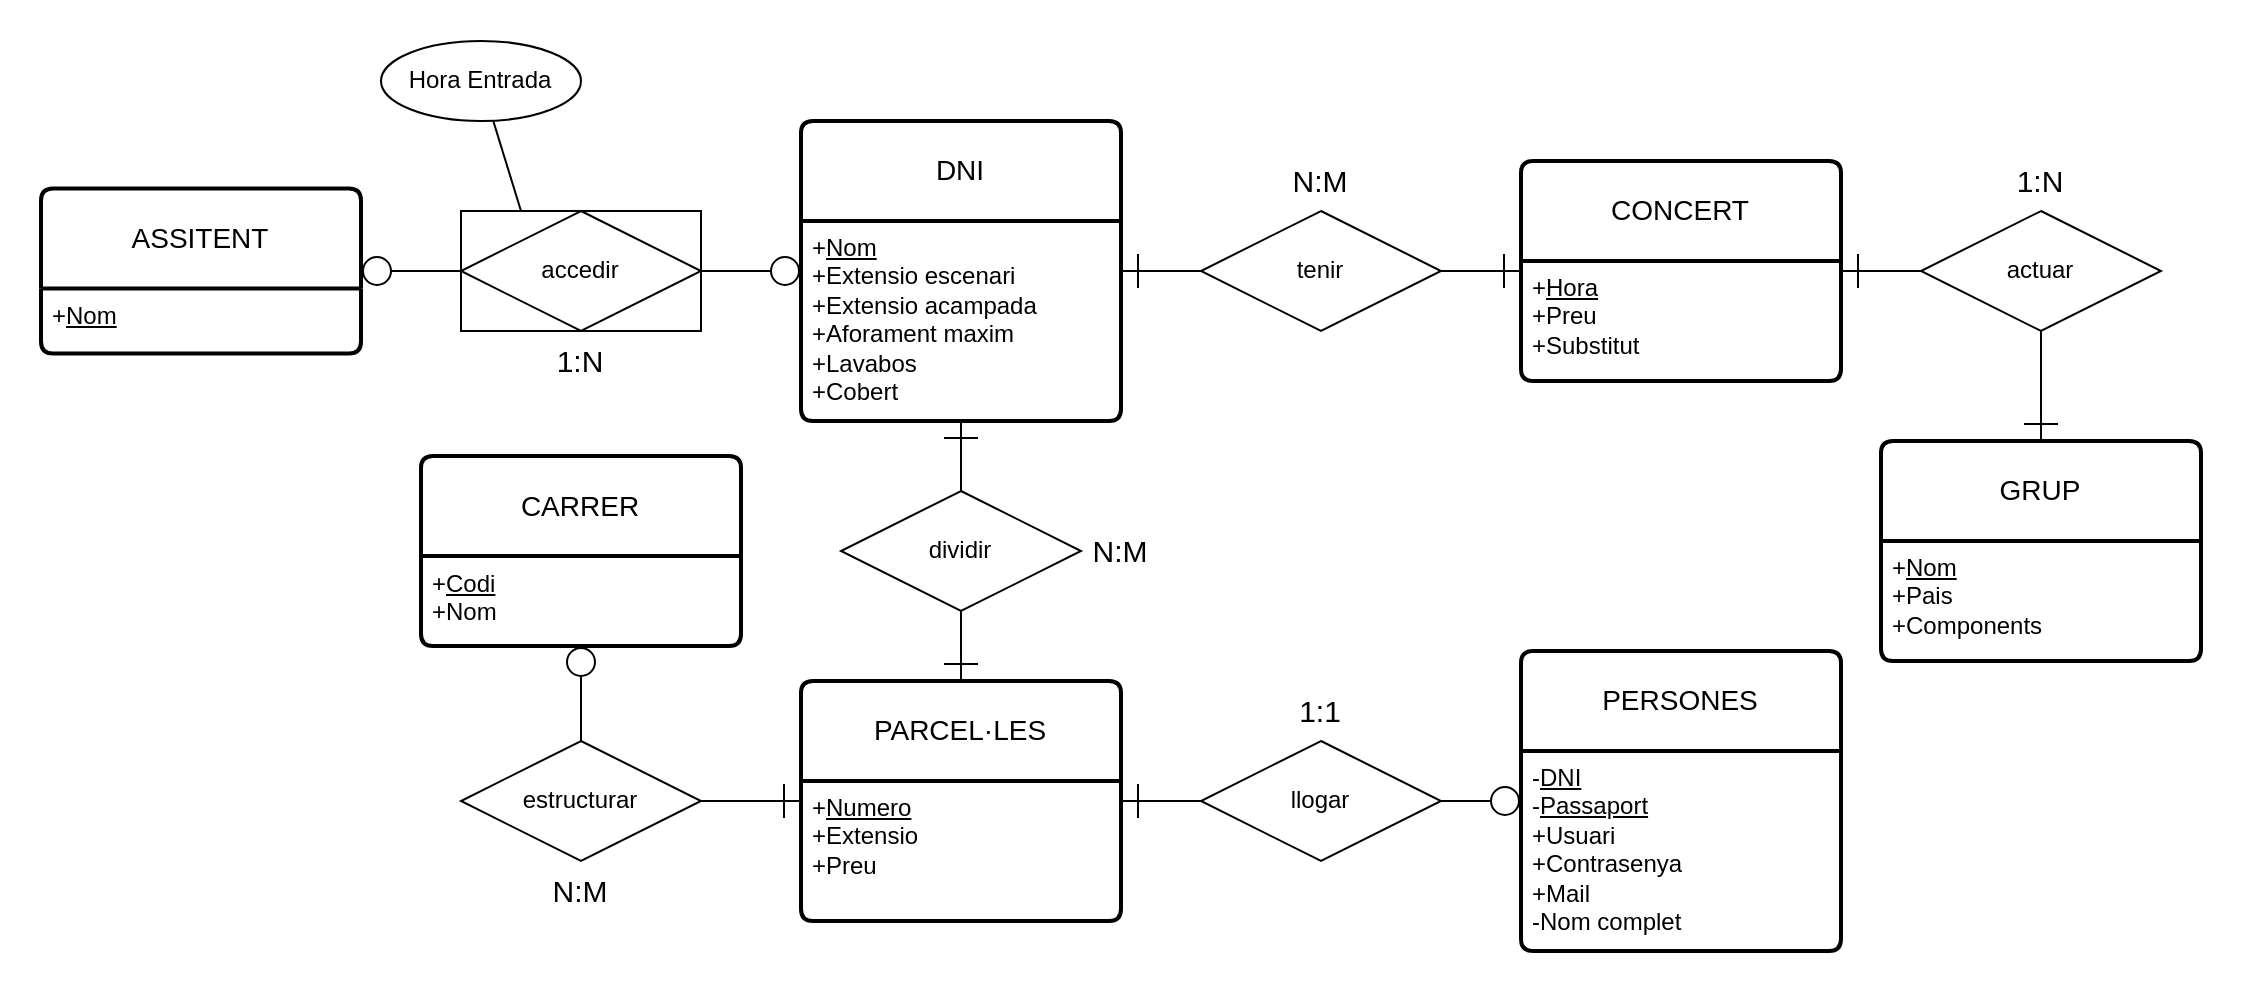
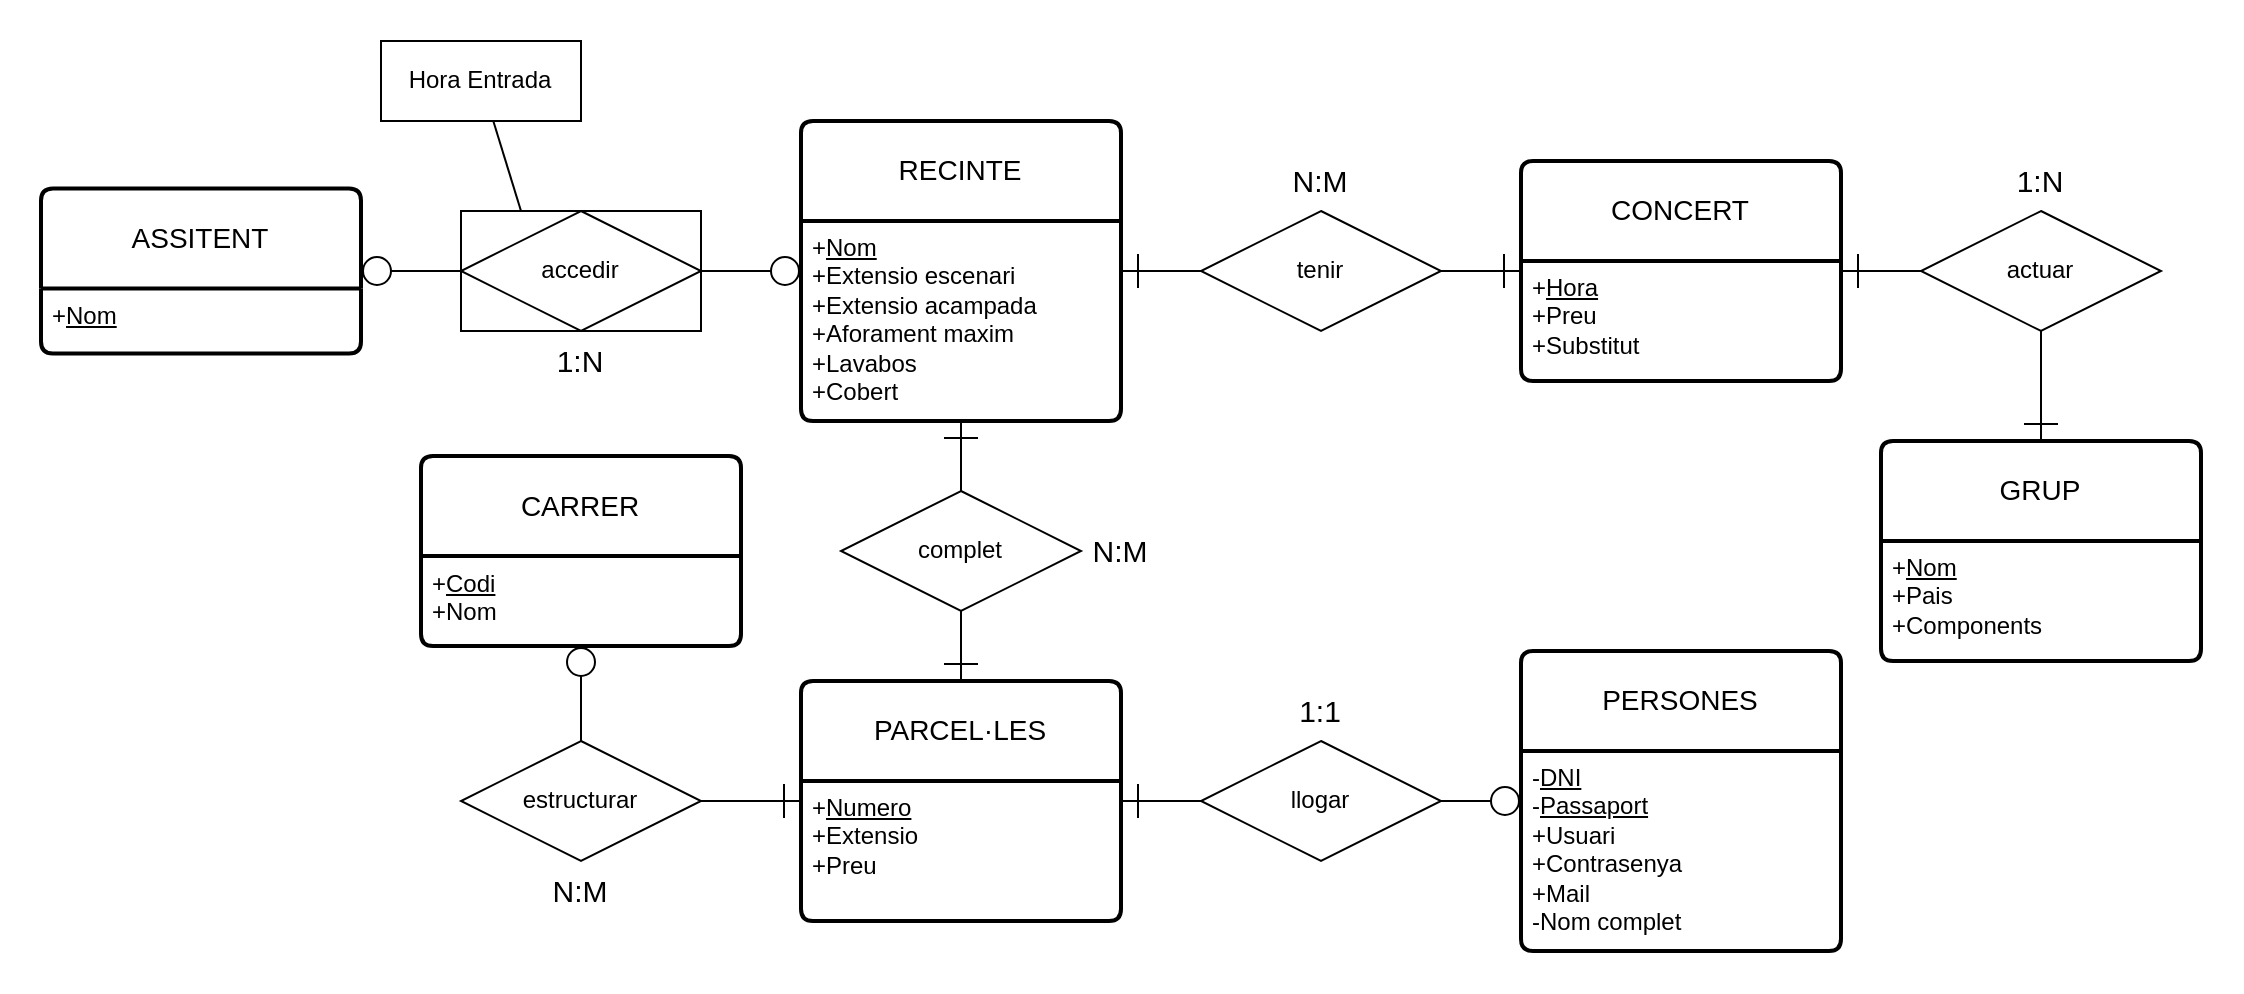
(481, 81) -> (481, 81)
(961, 171) -> (961, 171)
(961, 551) -> (961, 551)
